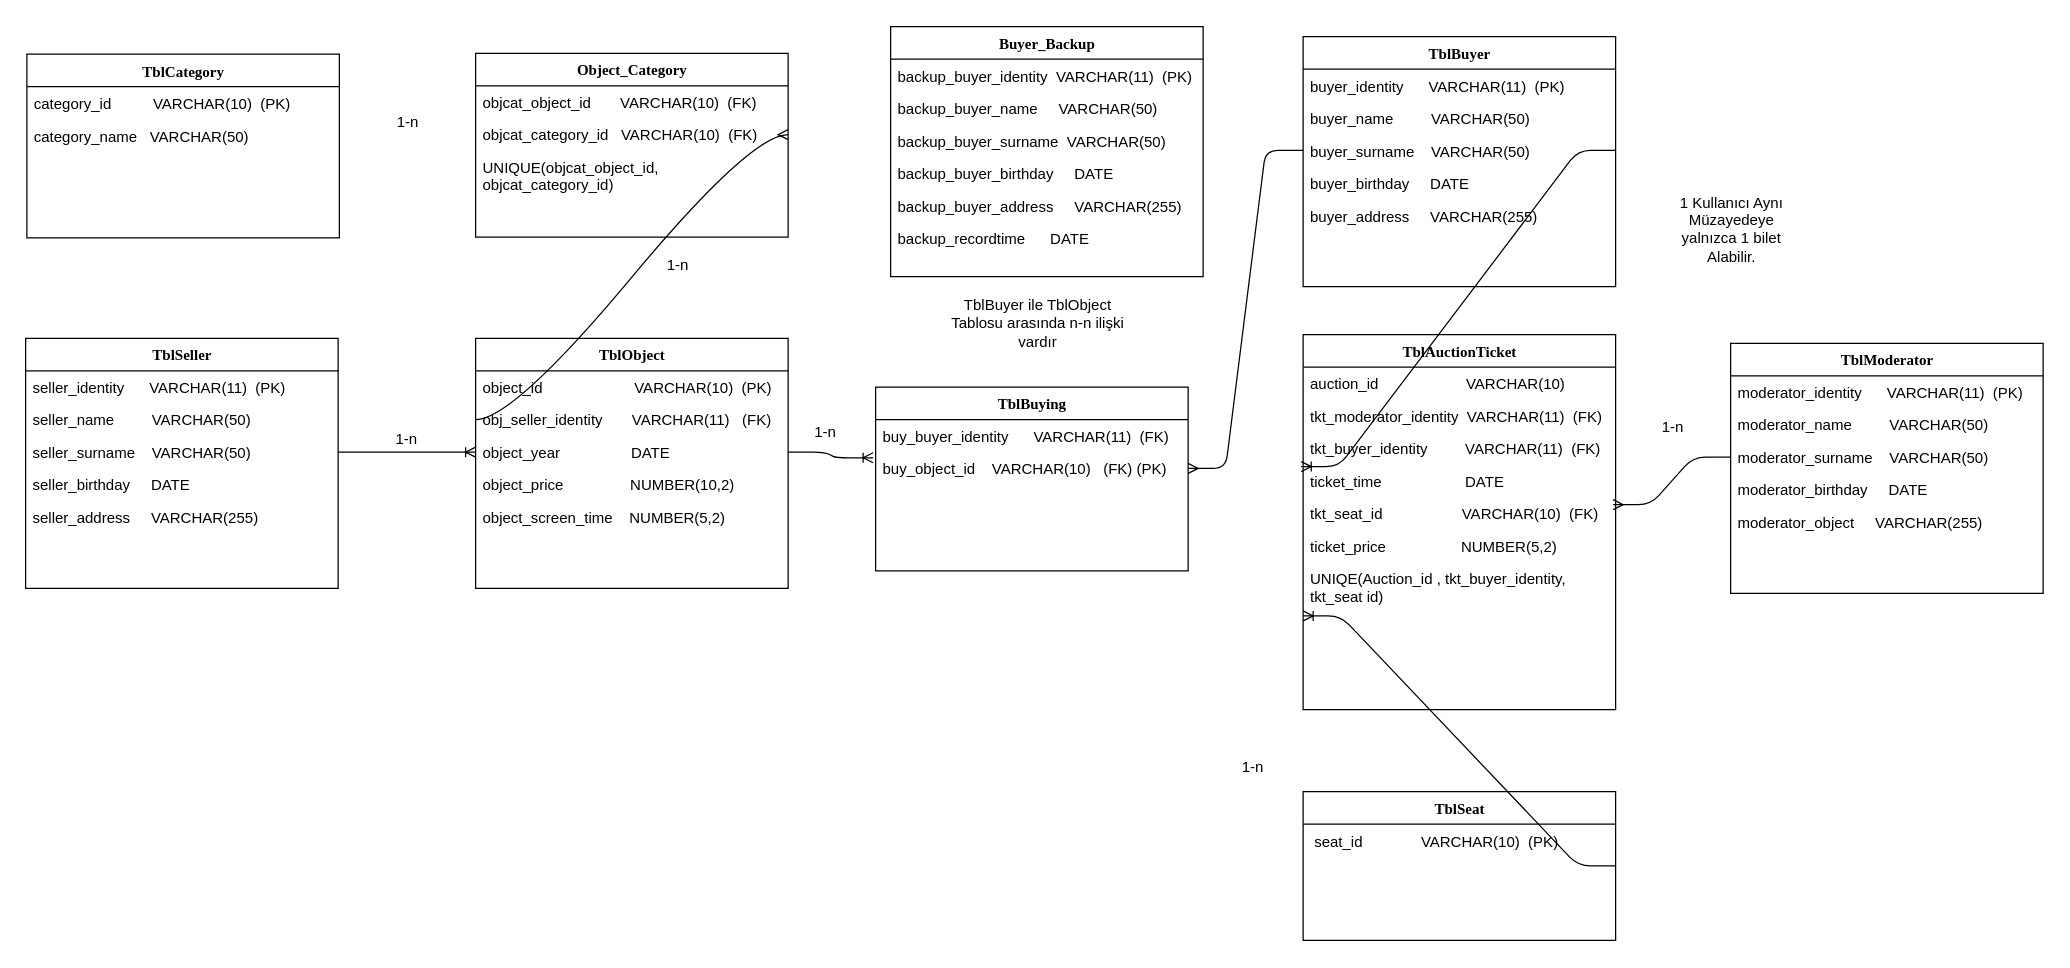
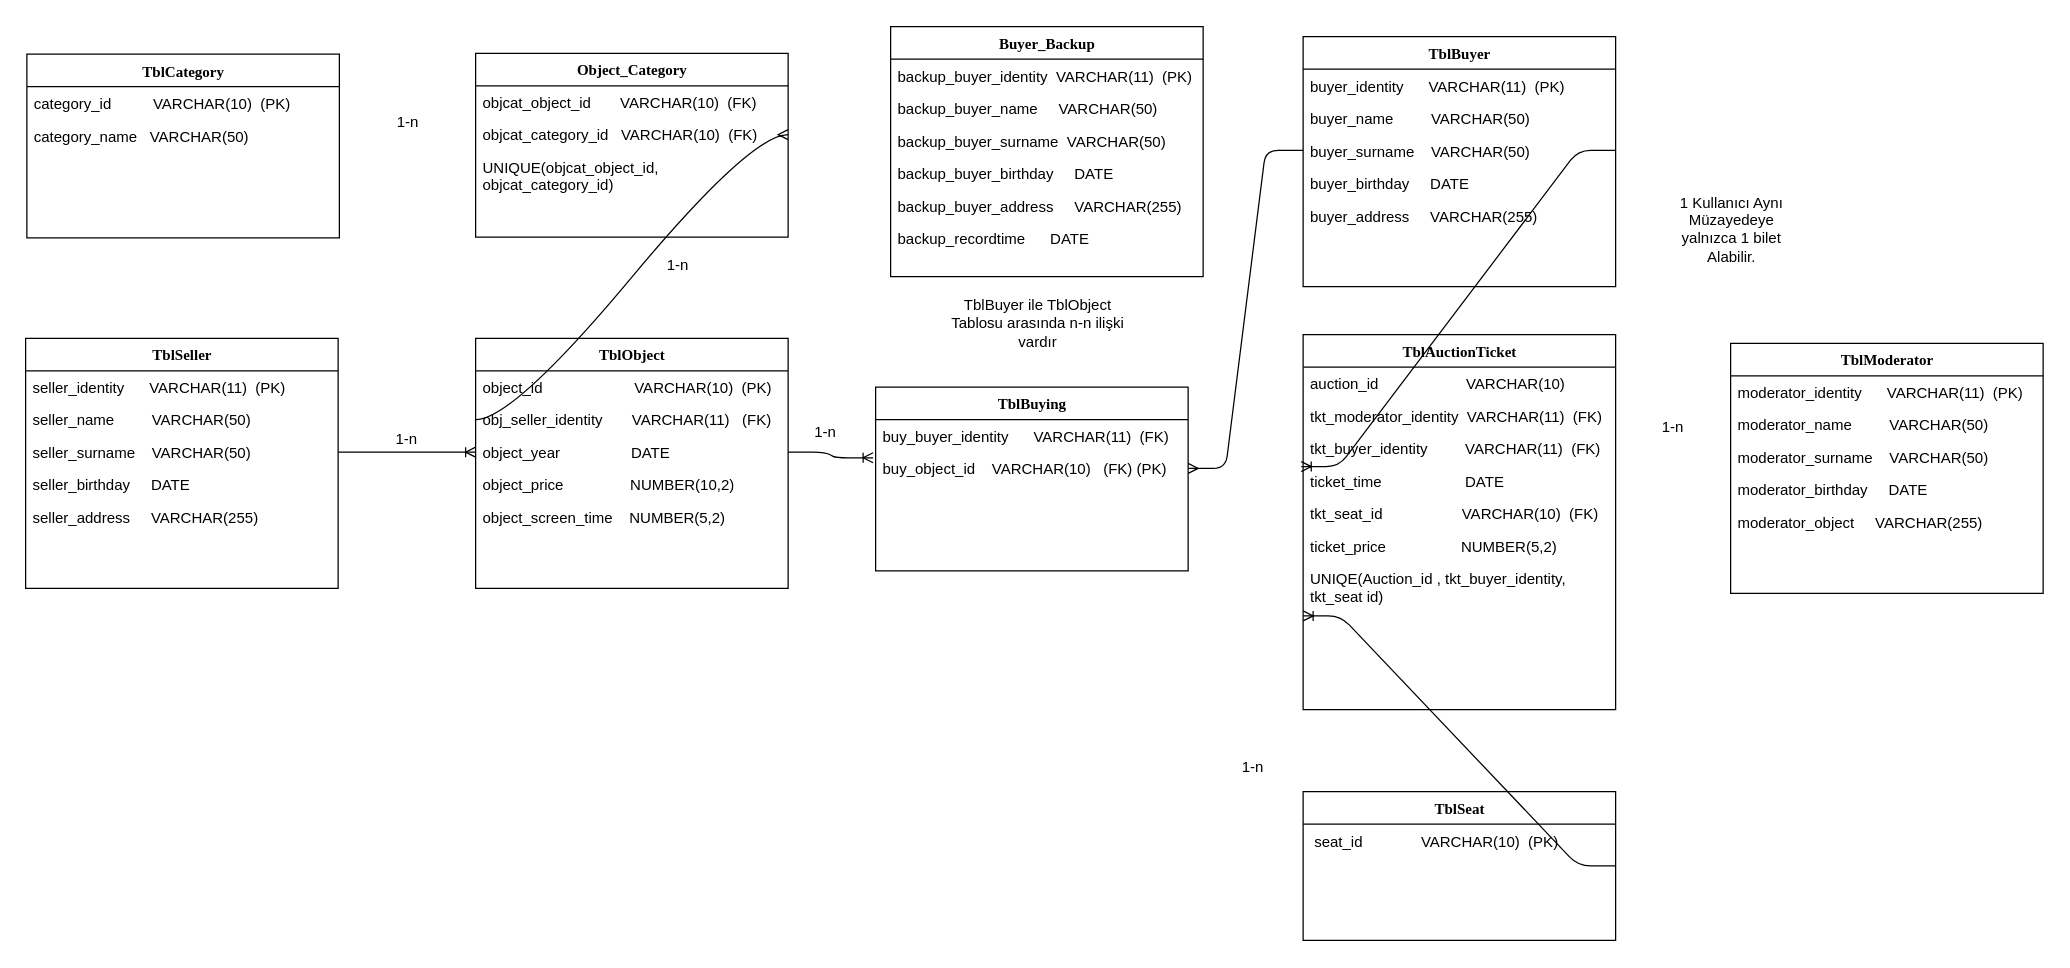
(1672, 481) -> none
